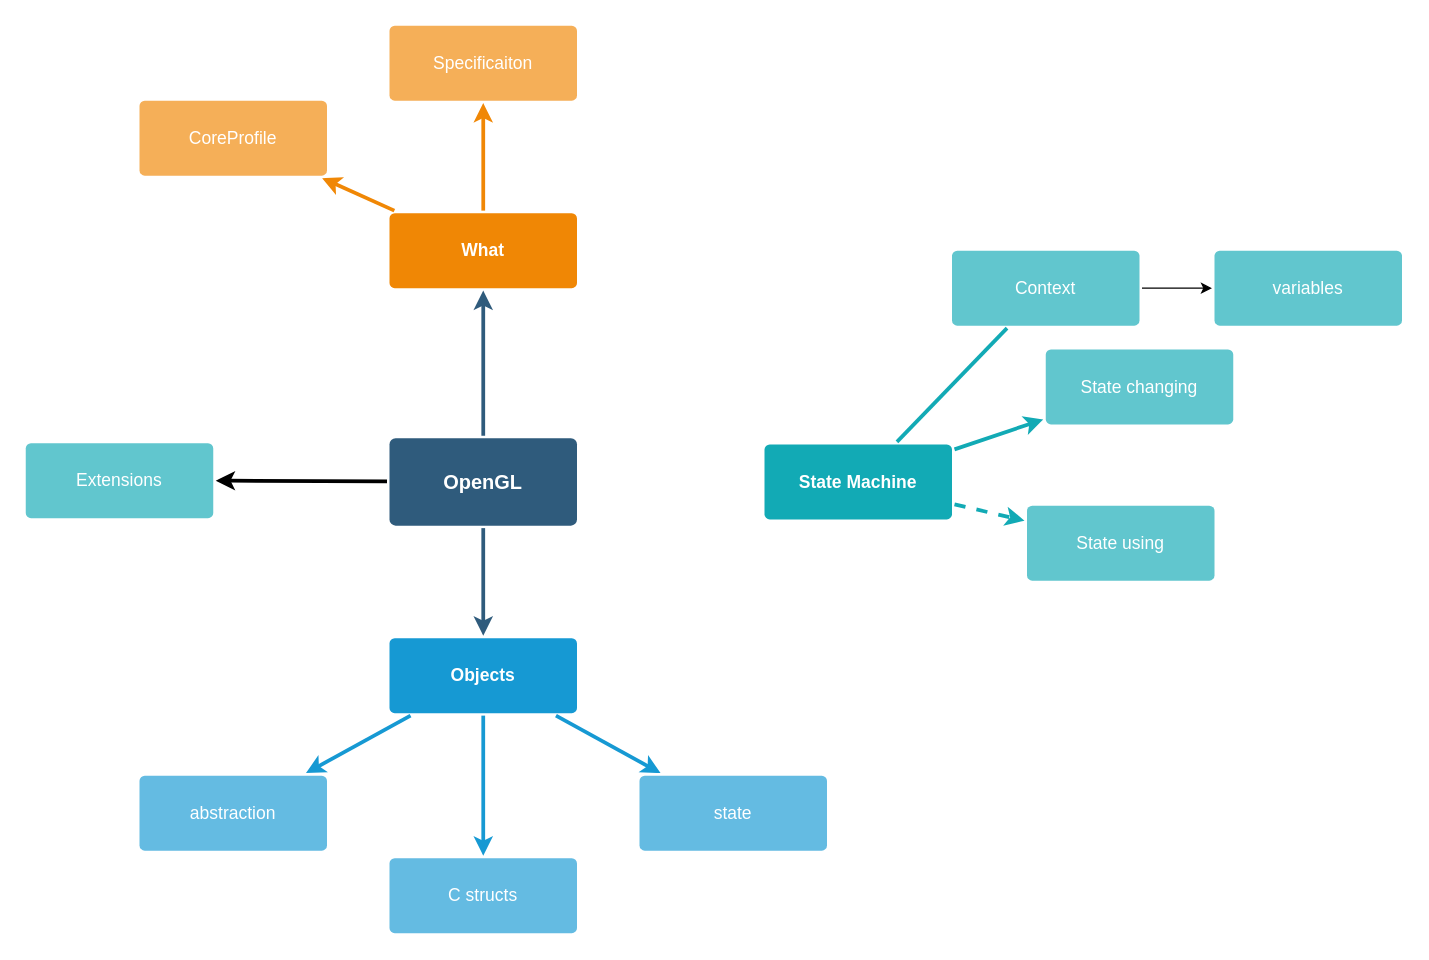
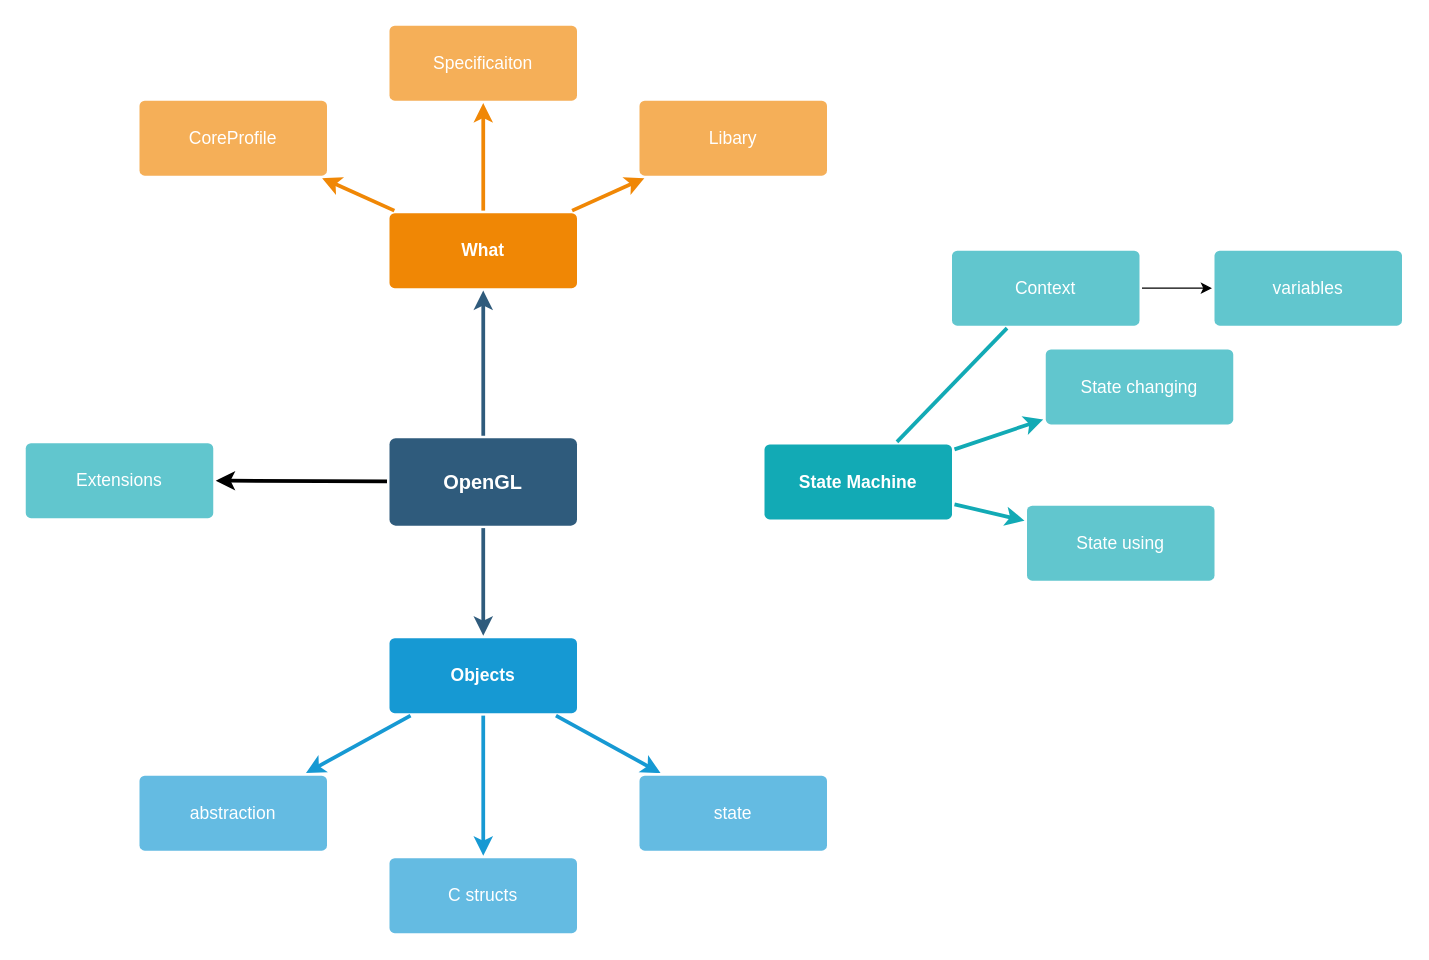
none -> (733, 138)
none -> (602, 197)
(987, 512) -> (987, 512)
